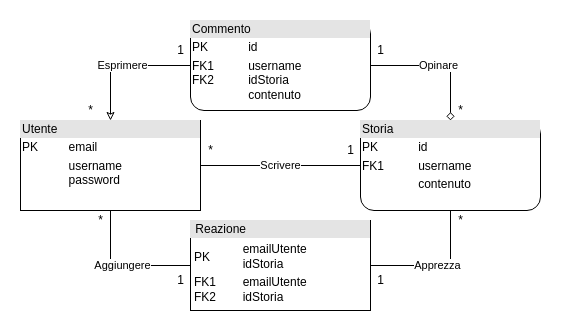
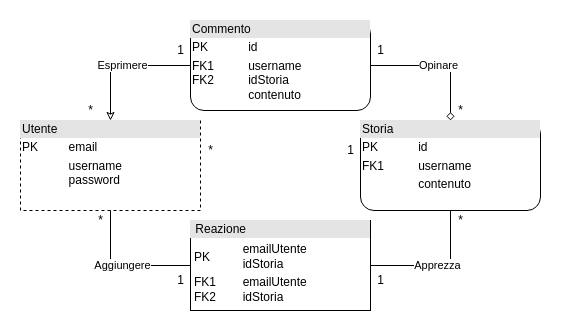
(111, 166) -> (111, 166)
(281, 166) -> none
